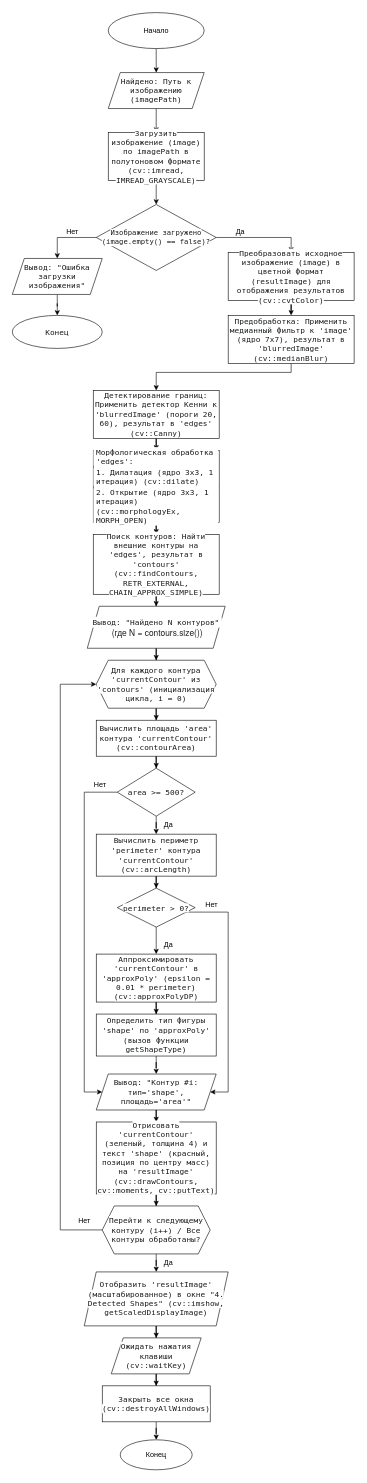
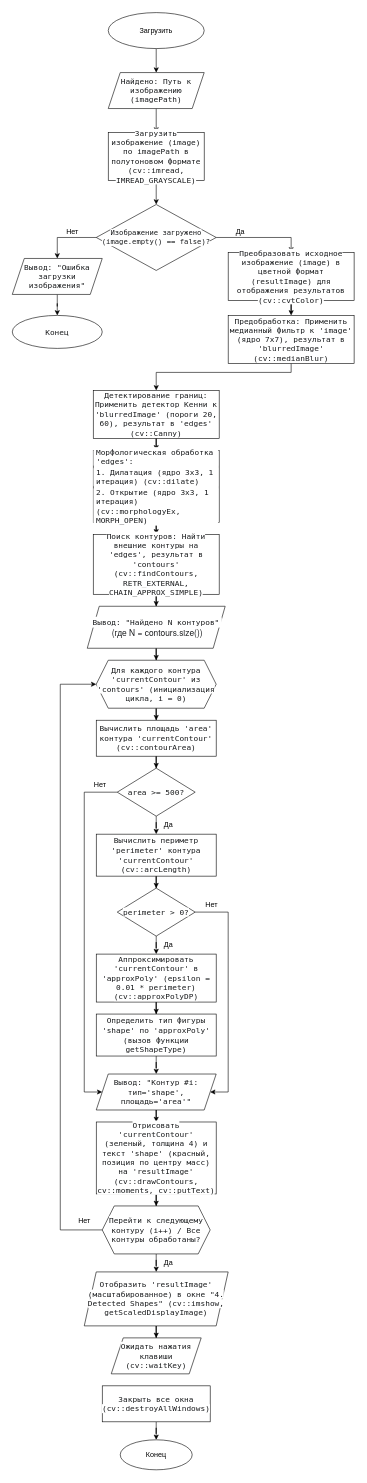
(156, 30) -> (156, 30)
(156, 908) -> (156, 912)
(156, 1382) -> none
